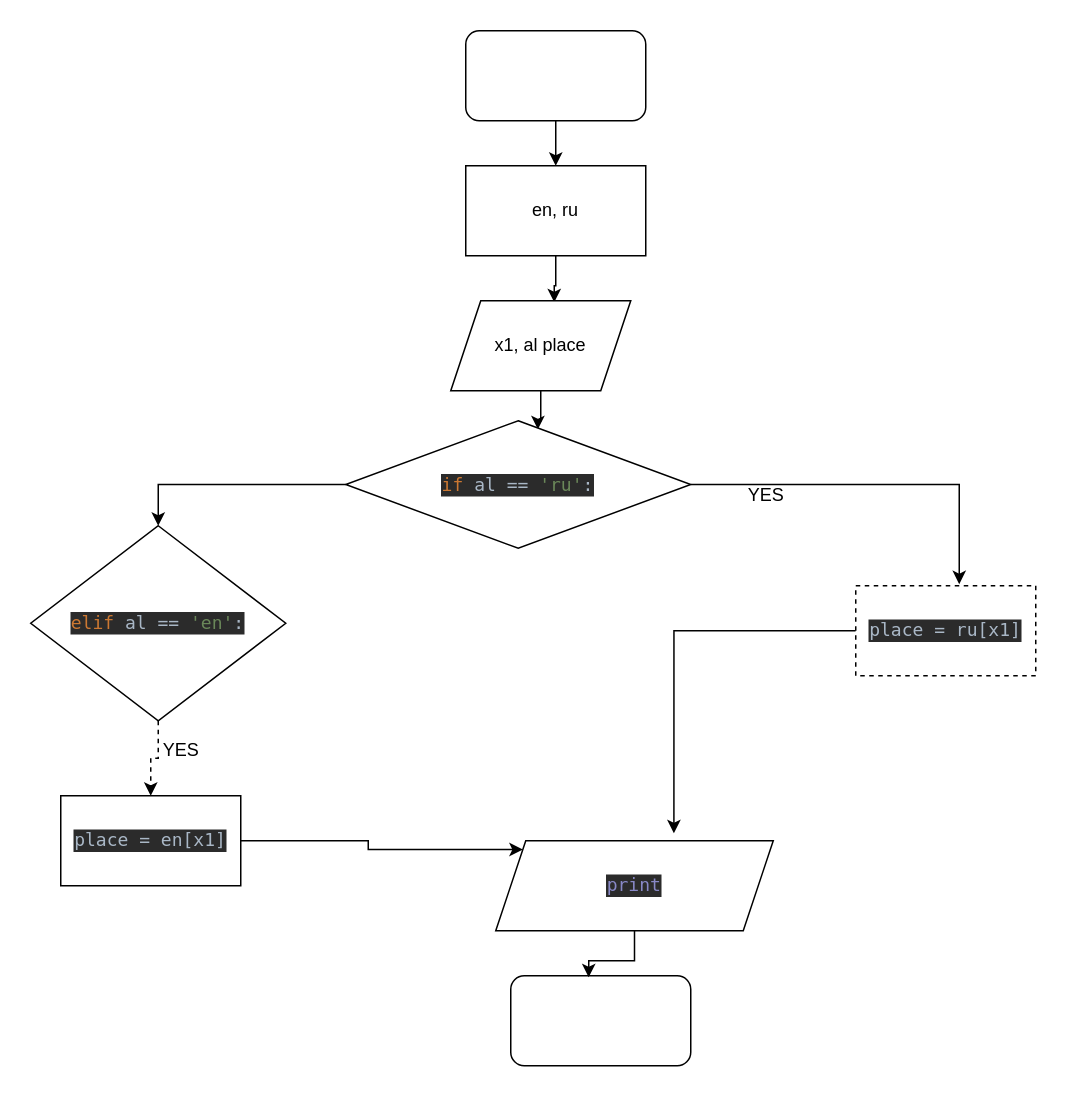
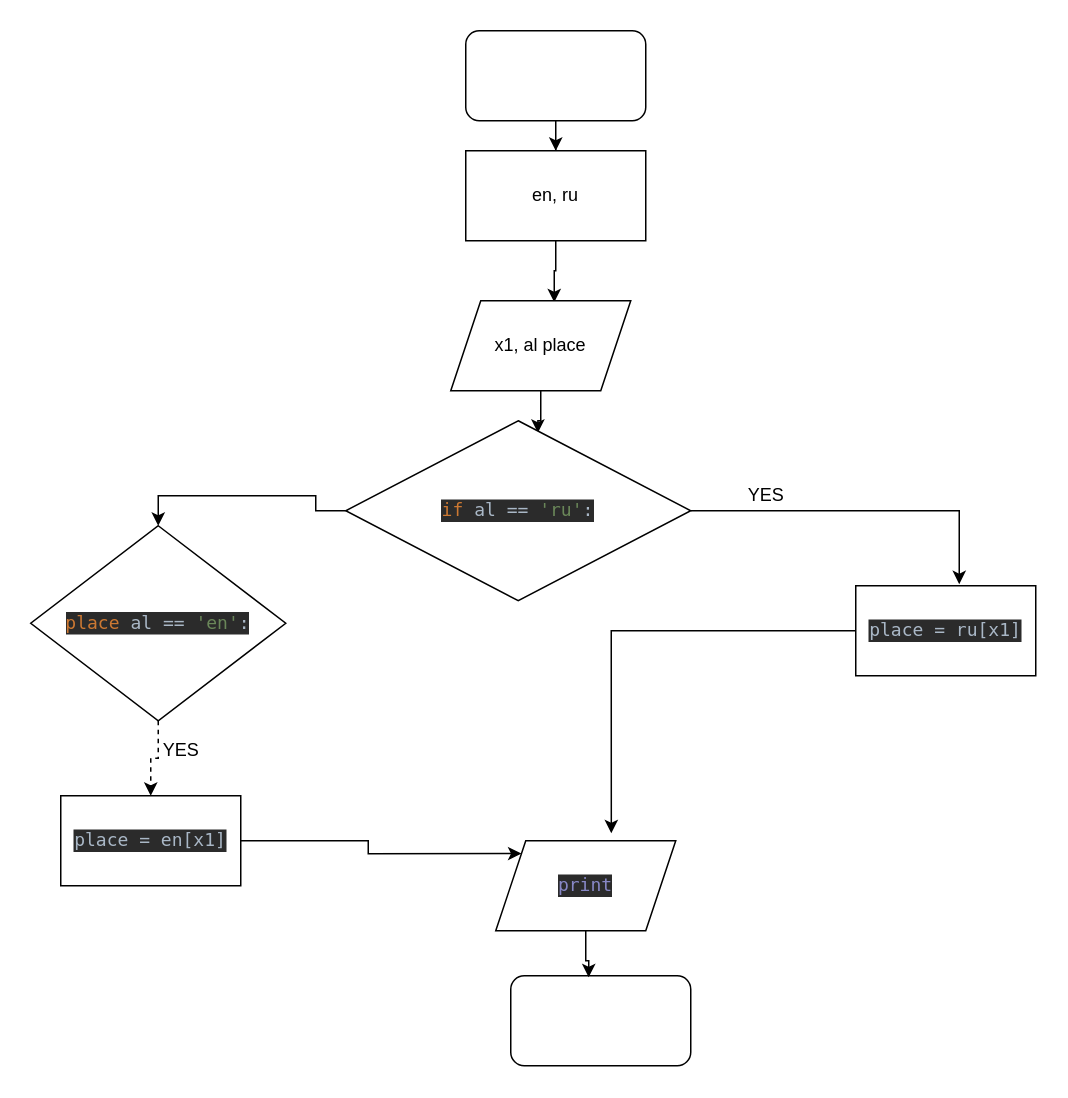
(556, 211) -> (556, 196)
(518, 485) -> (518, 511)
(158, 623) -> (158, 623)
(946, 631) -> (946, 631)
(635, 886) -> (586, 886)
